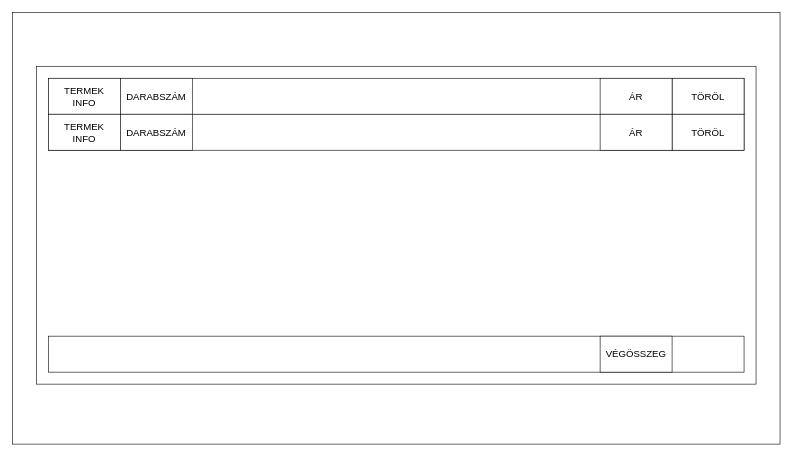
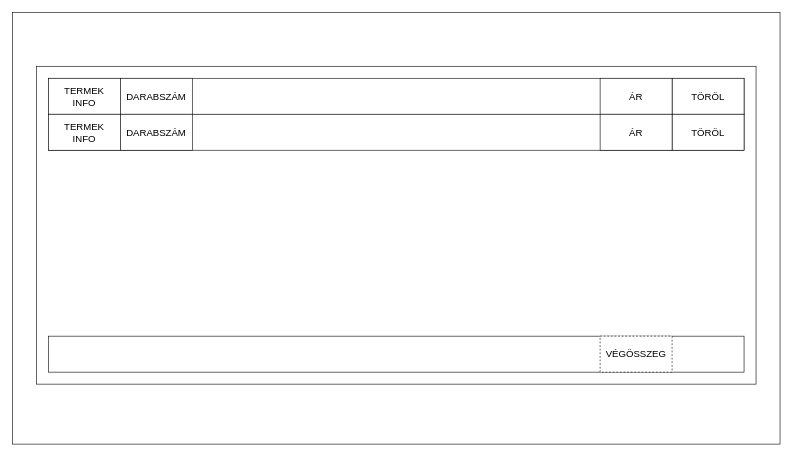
(636, 354) -> (636, 354)
